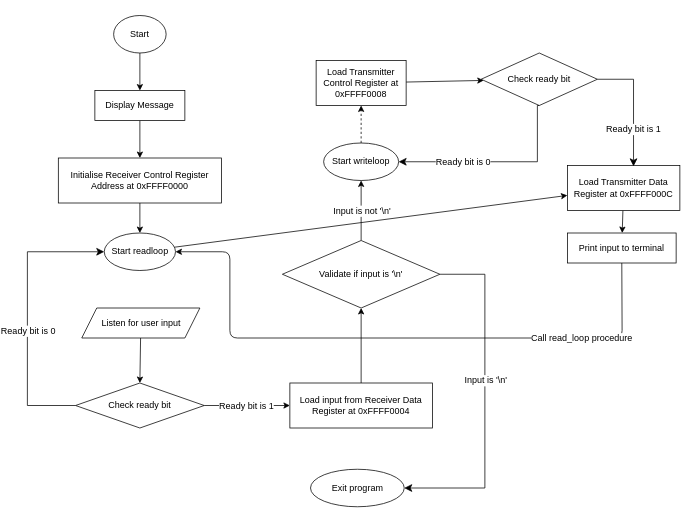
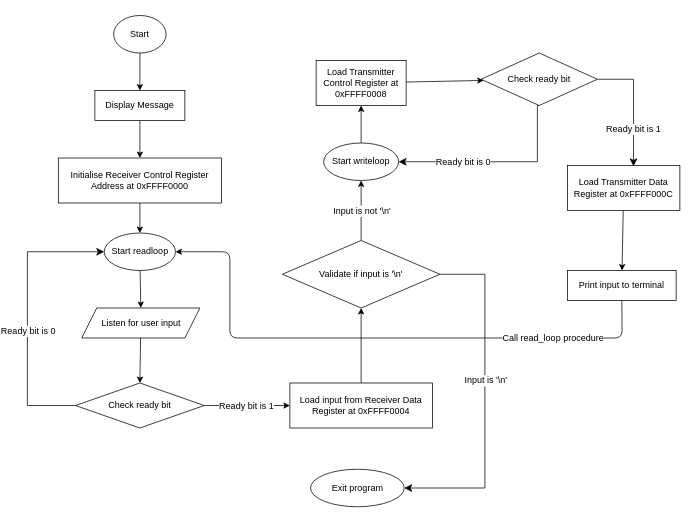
(361, 127) -> (361, 127)
(369, 221) -> (140, 287)
(622, 248) -> (622, 285)
